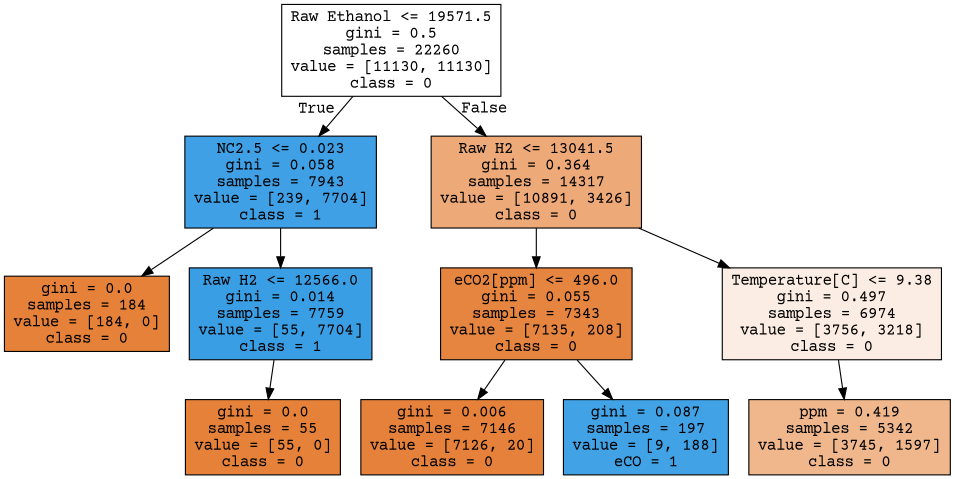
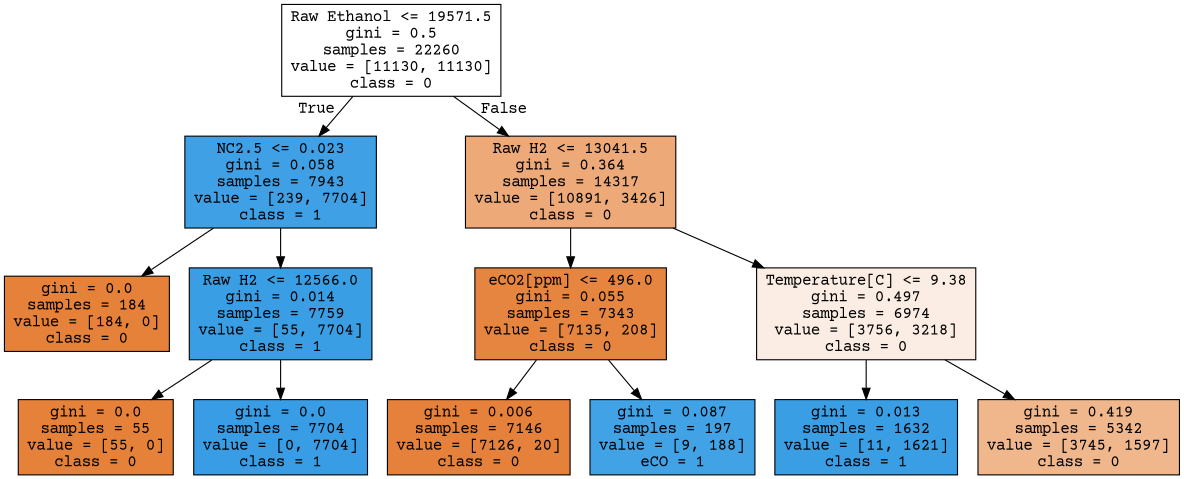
none -> (281, 437)
(850, 437) -> (1079, 437)
none -> (866, 437)
